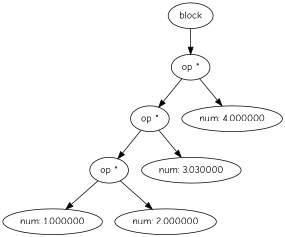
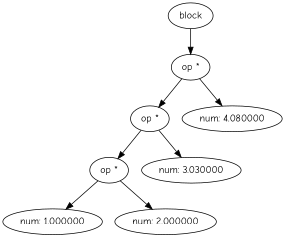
(232, 119) -> (232, 119)
